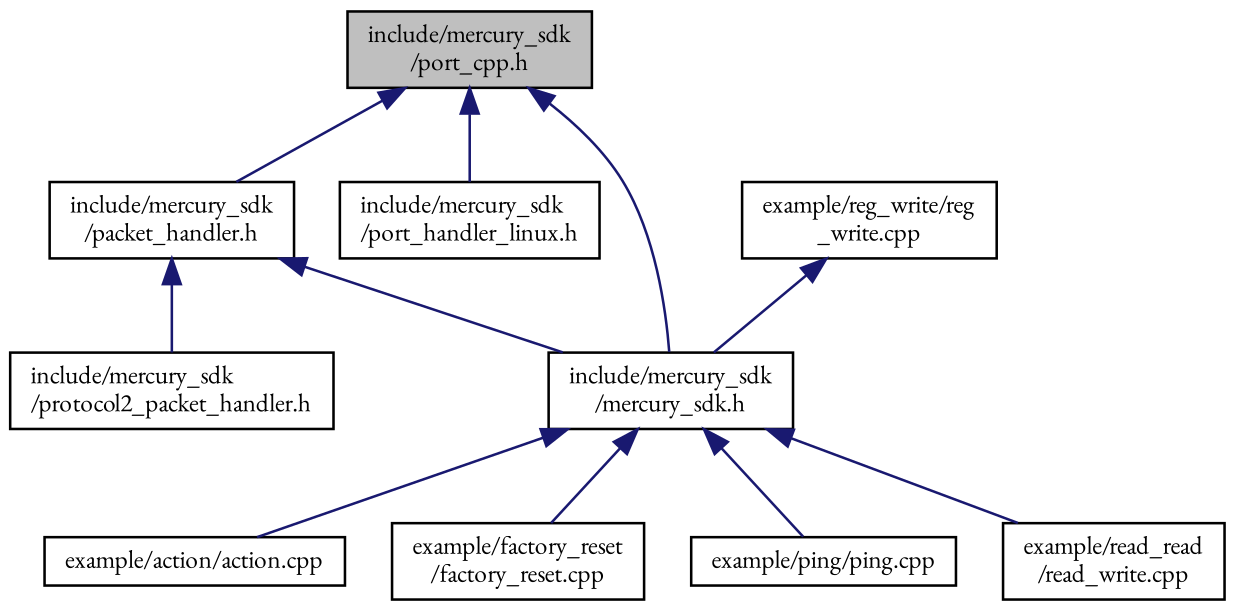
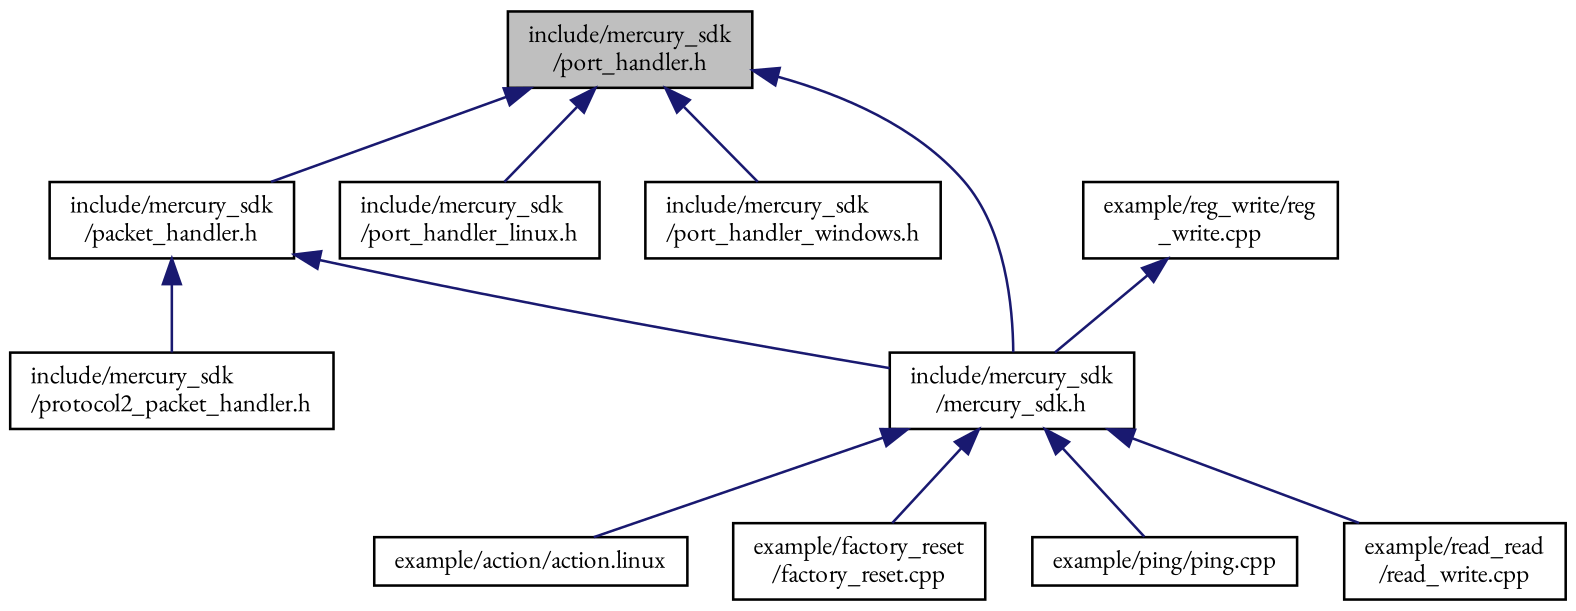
(470, 50) -> (630, 50)
none -> (793, 220)
(195, 561) -> (531, 561)
